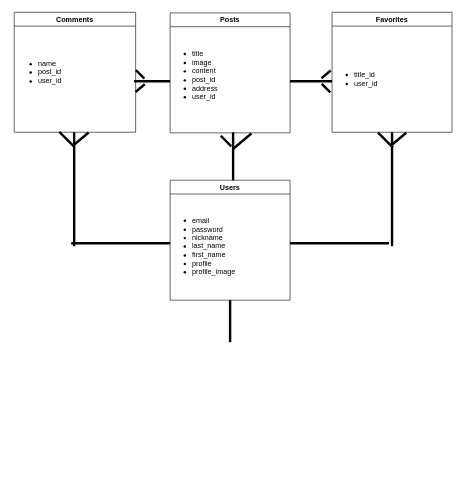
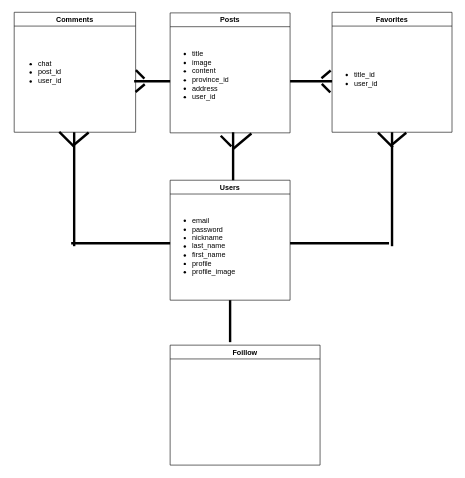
(27, 72) -> (27, 72)
(182, 75) -> (189, 75)
none -> (245, 405)
